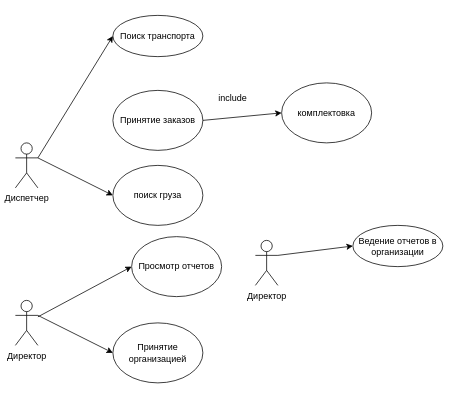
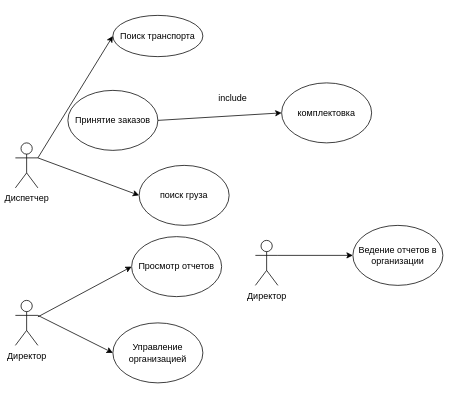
(158, 120) -> (113, 120)
(158, 195) -> (184, 195)
(398, 246) -> (398, 255)
(158, 353) -> (158, 353)
